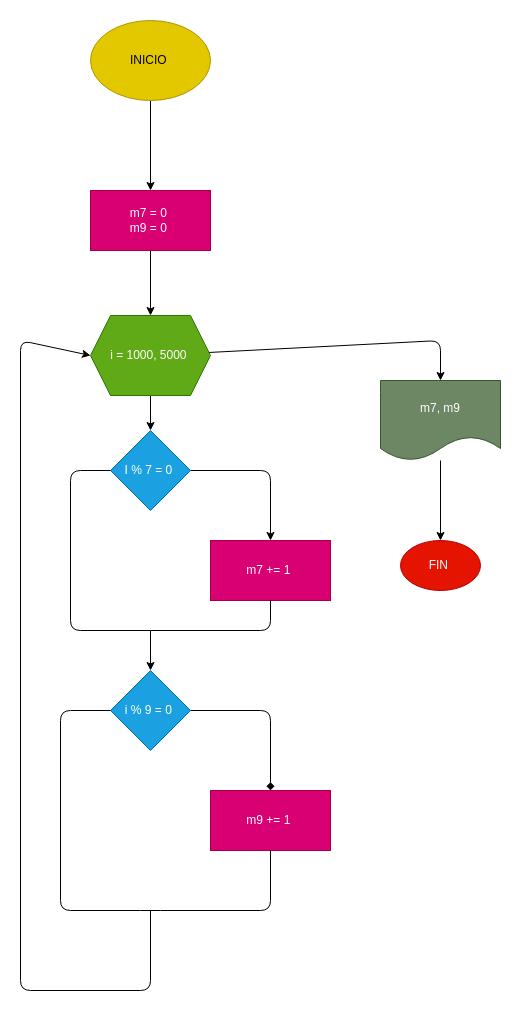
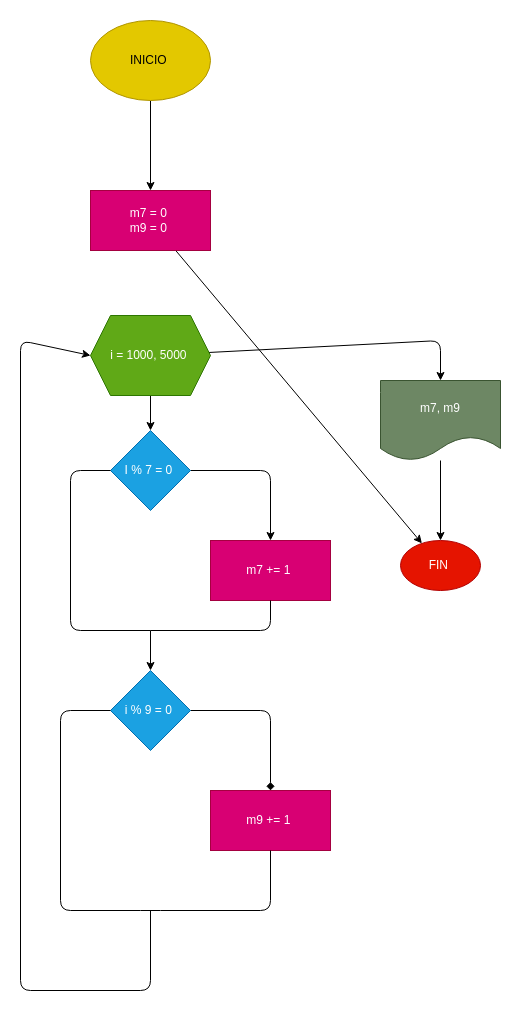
(151, 280) -> (297, 394)
